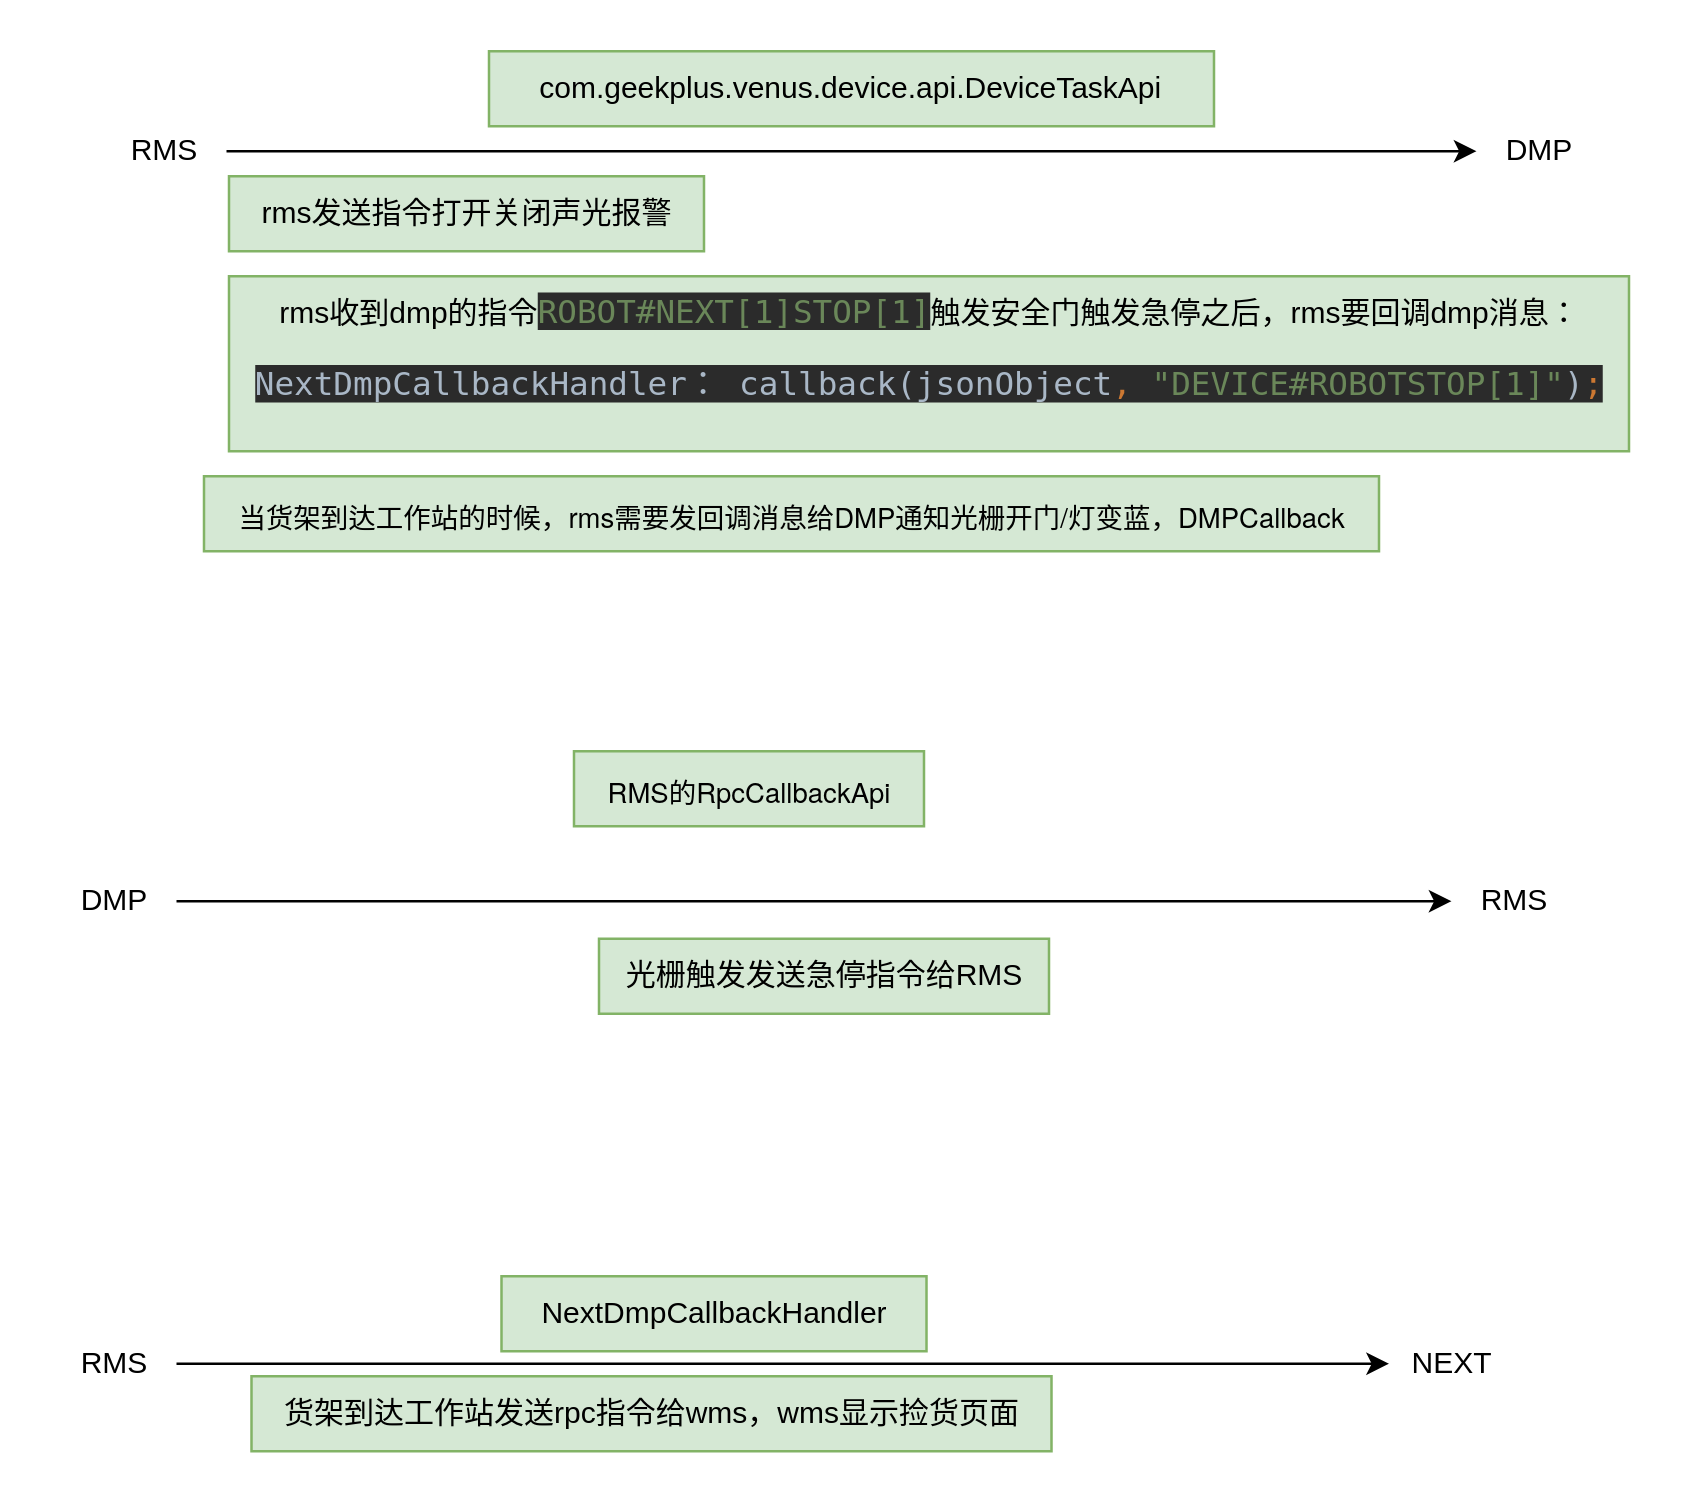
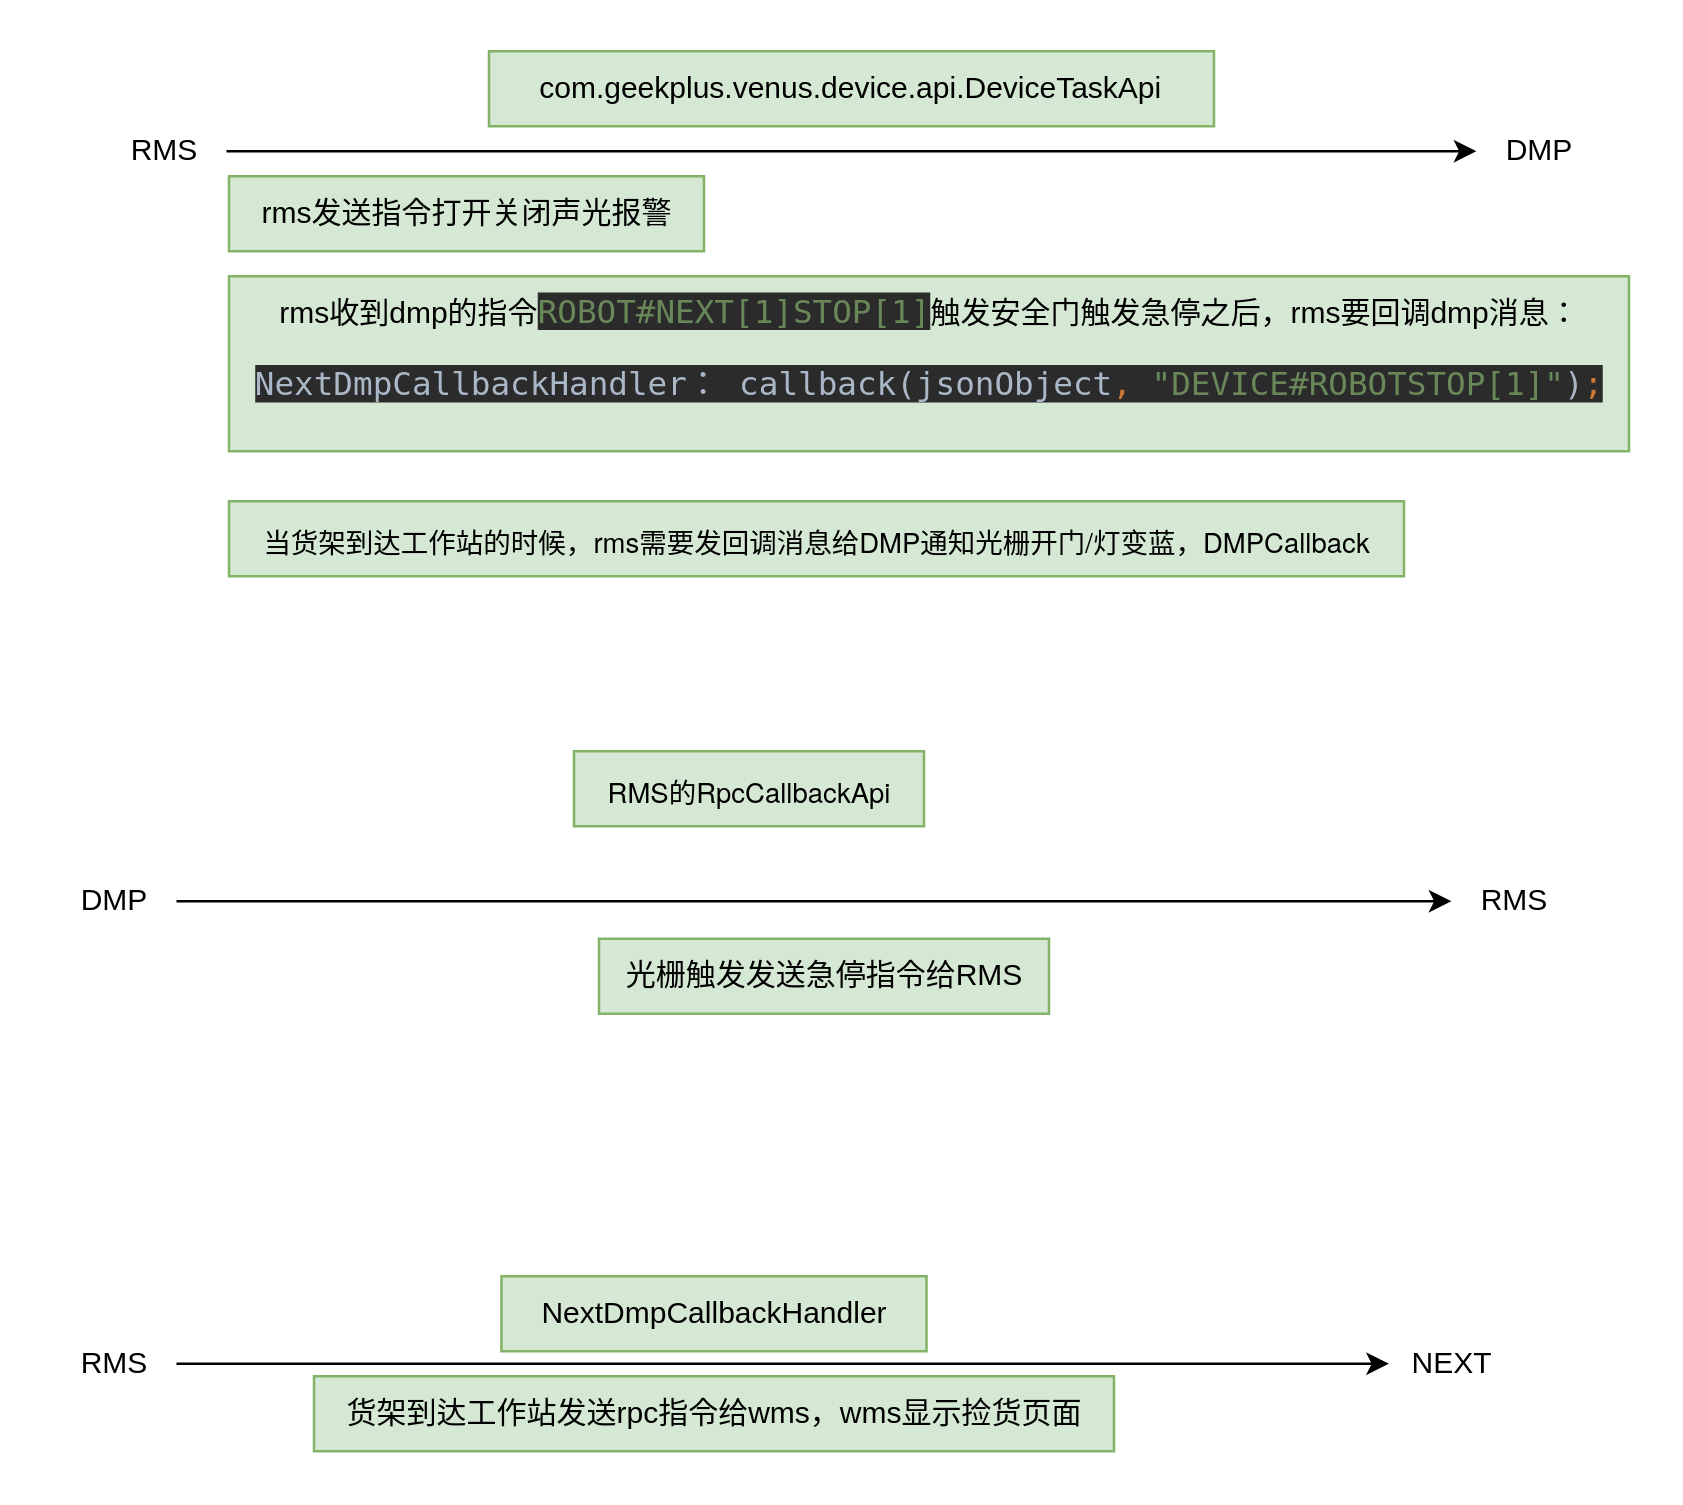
(791, 514) -> (816, 539)
(651, 1414) -> (714, 1414)
